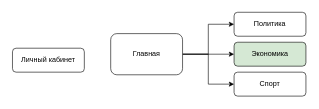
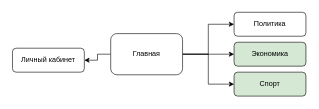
none -> (96, 60)
(270, 84) -> (270, 84)
